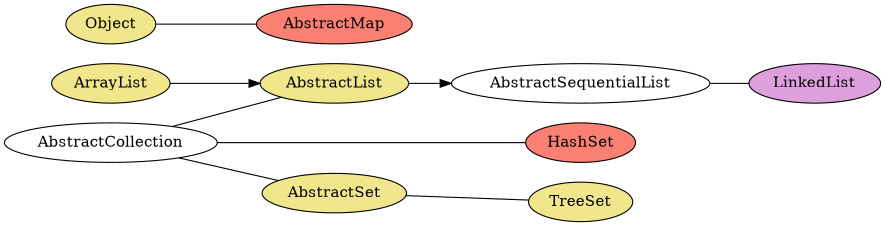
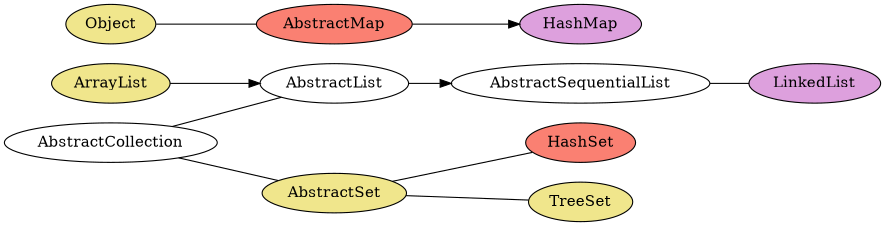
none -> (581, 24)
(334, 83) -> (334, 83)
(371, 143) -> (462, 167)
